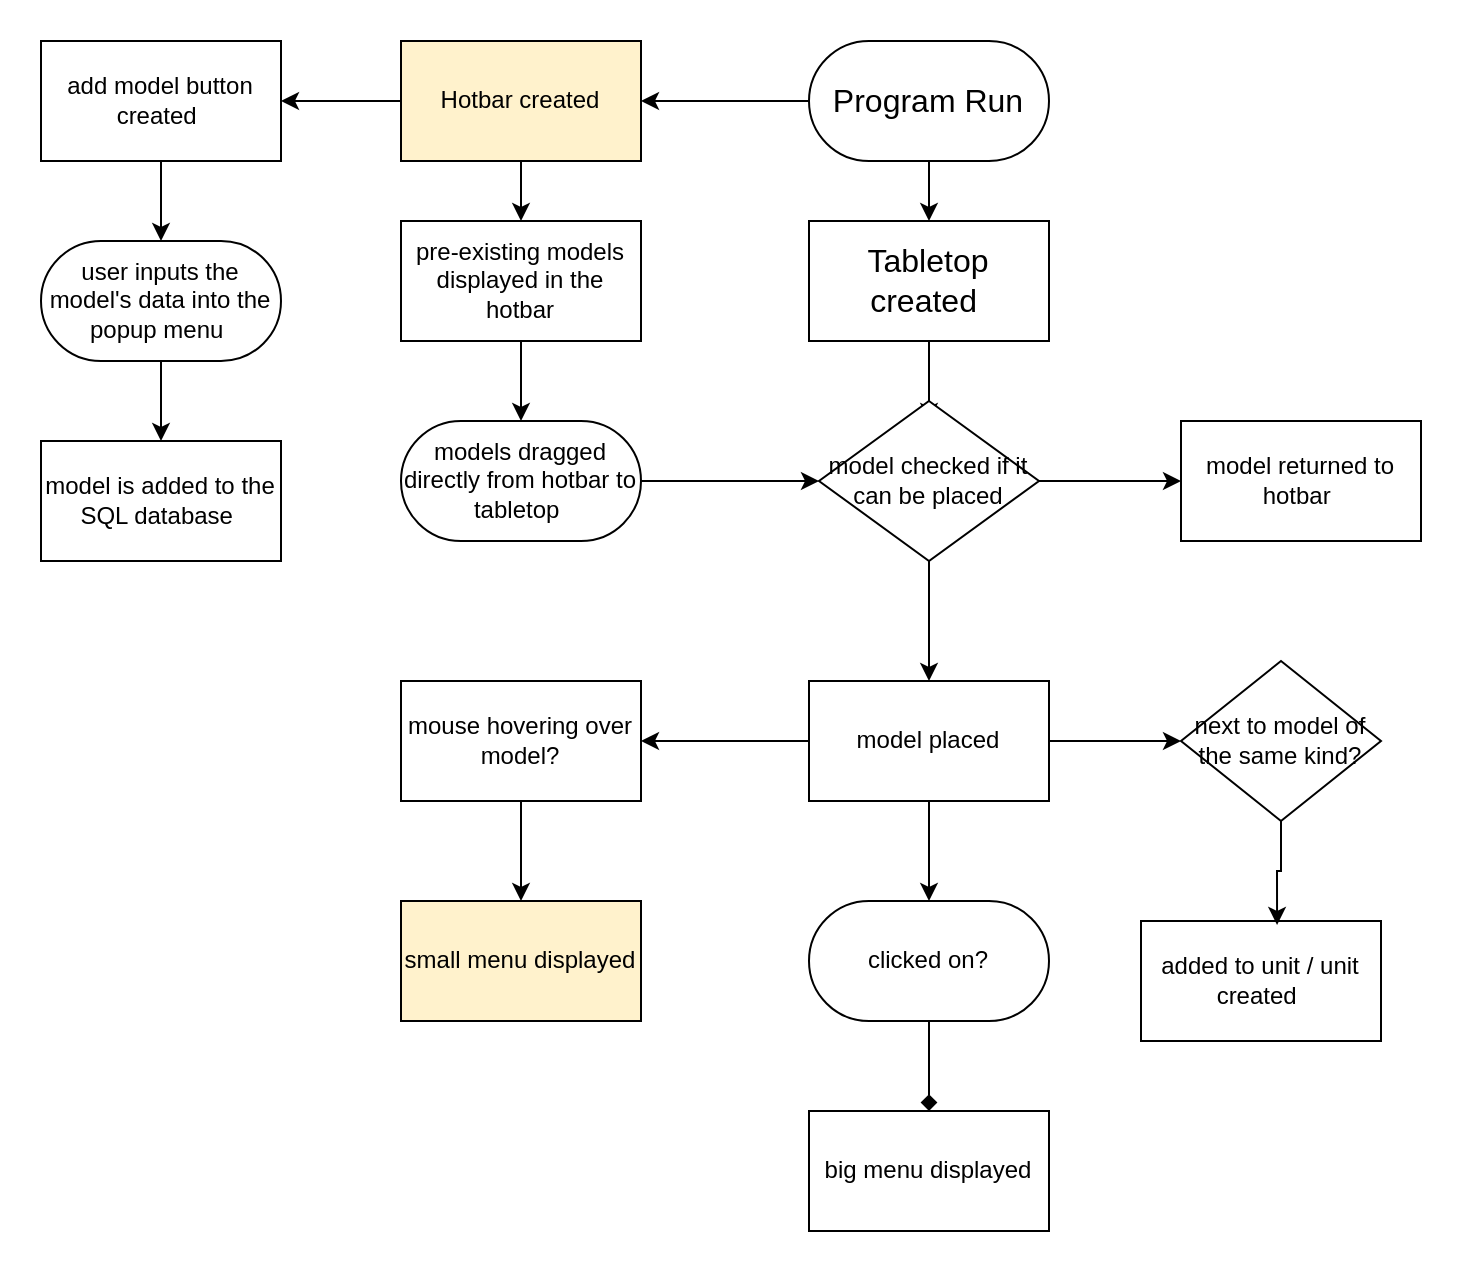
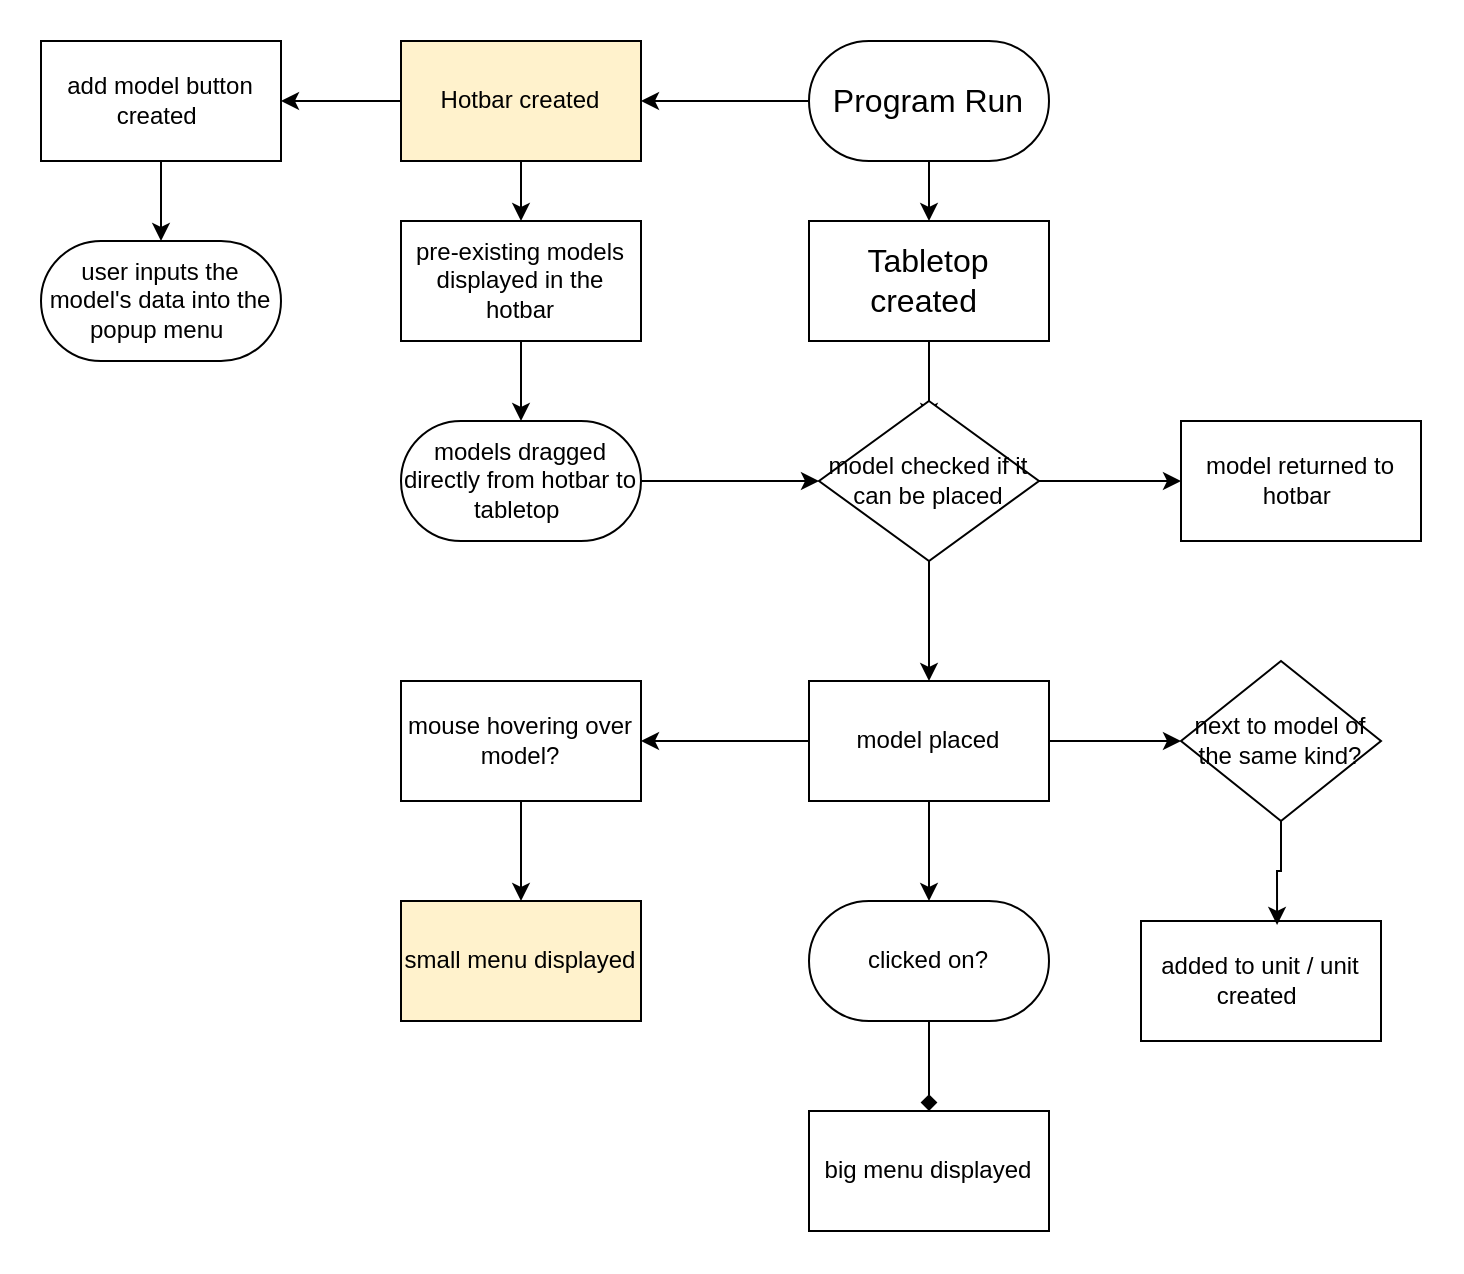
(161, 394) -> none
(161, 501) -> none
